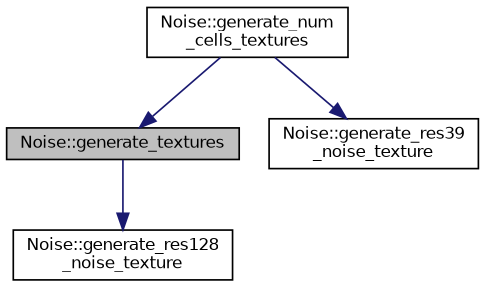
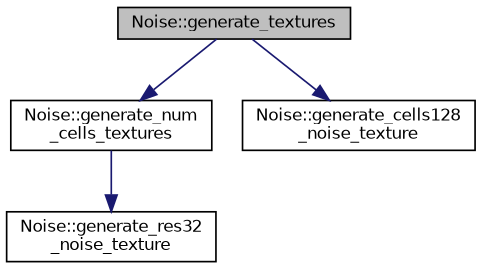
(187, 87) -> (185, 64)
(374, 144) -> (111, 237)
(123, 255) -> (359, 125)
